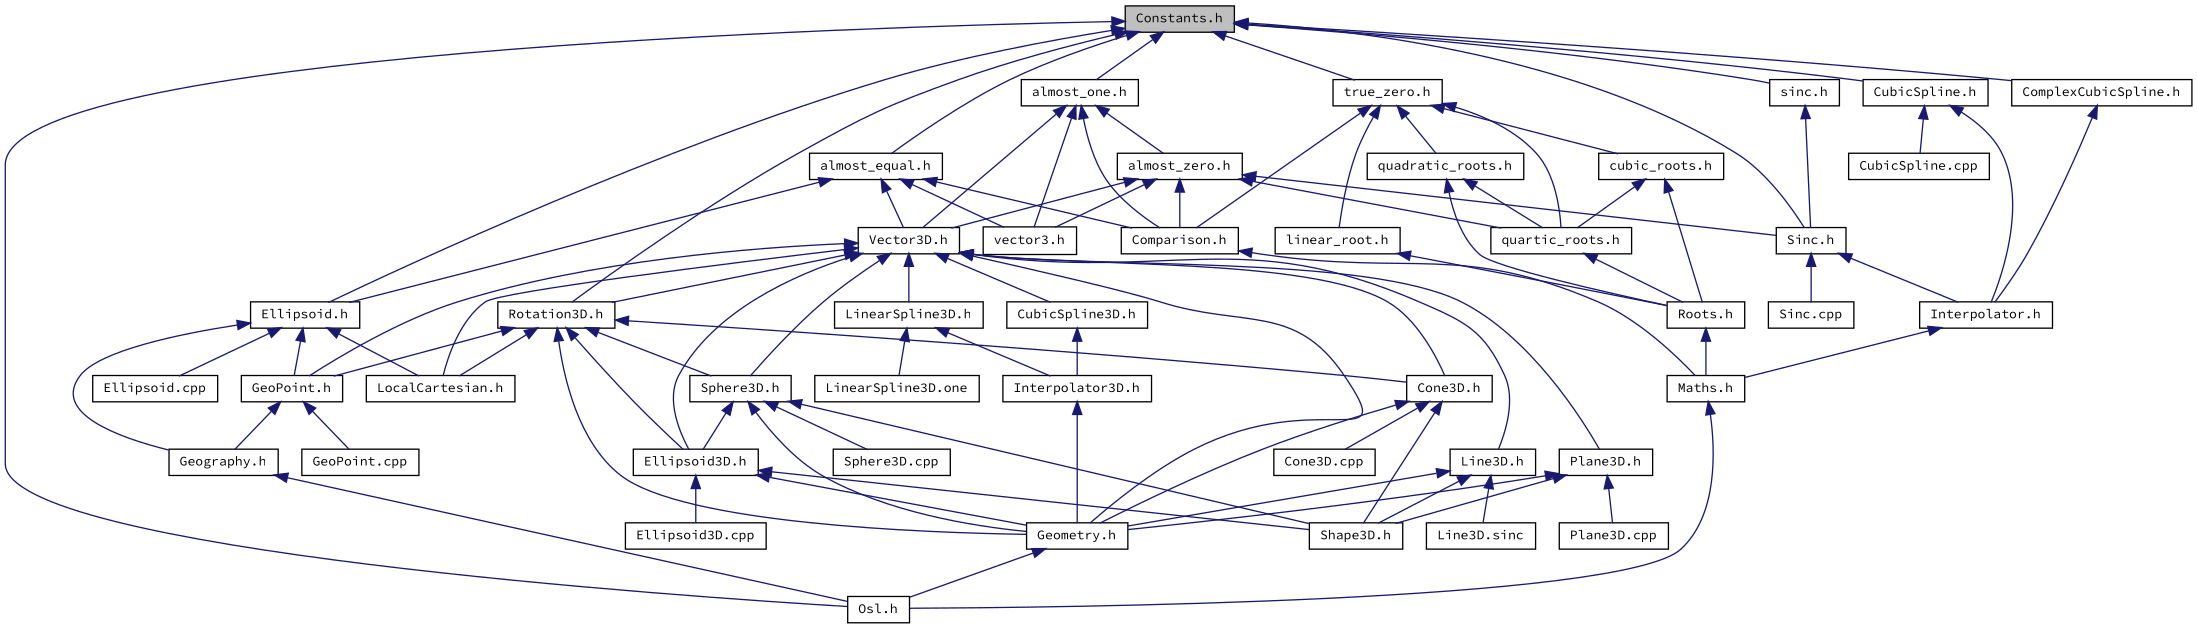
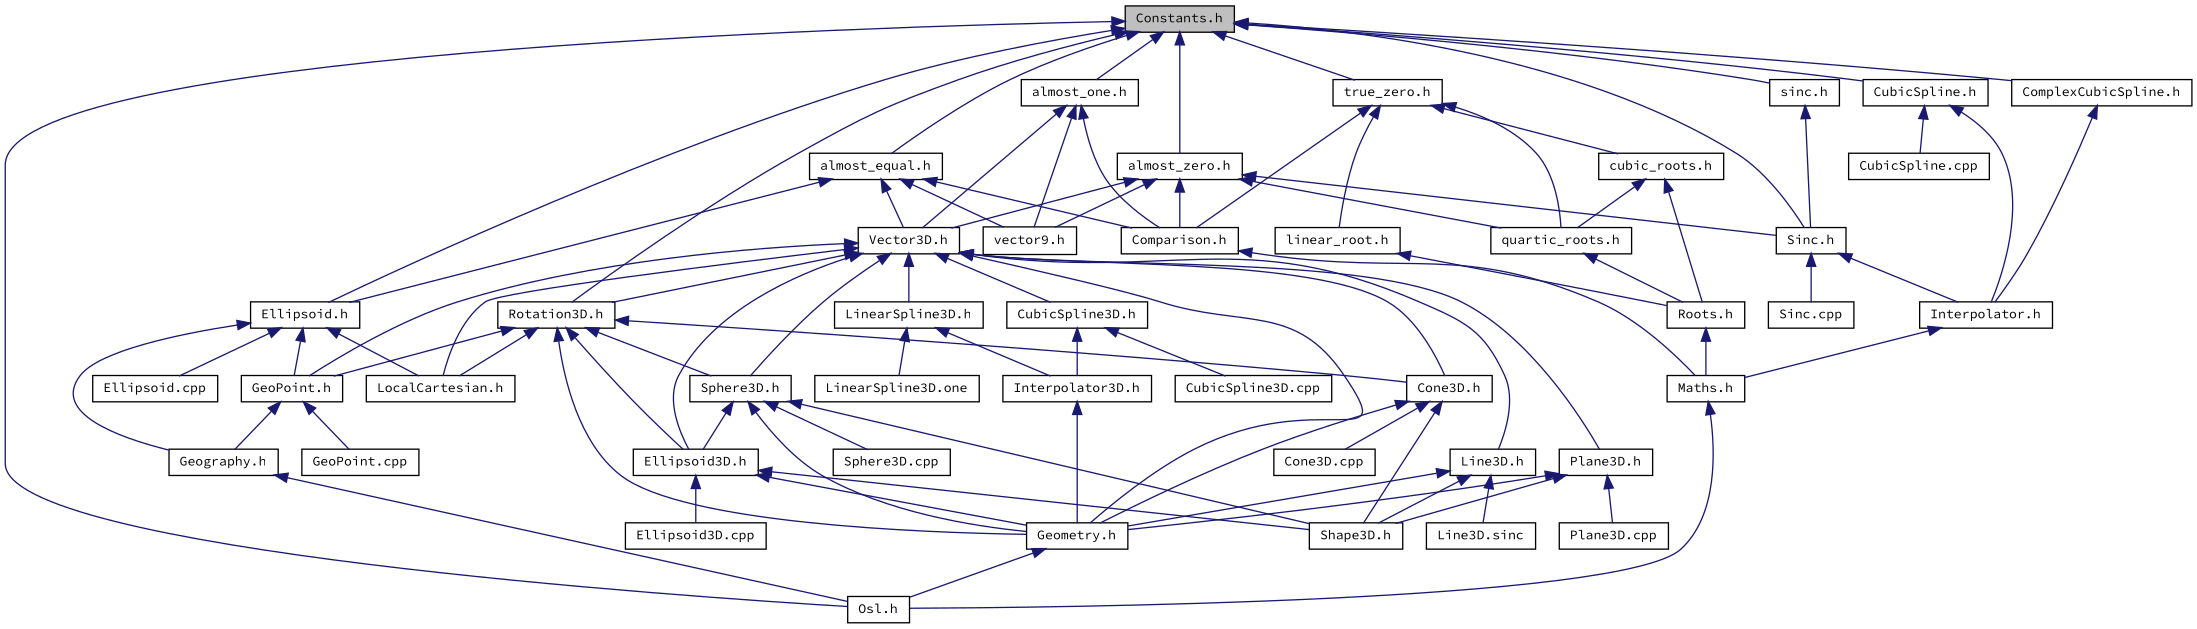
(1135, 133) -> (1180, 99)
(1445, 166) -> none
(1030, 241) -> (1030, 241)
none -> (1253, 389)
